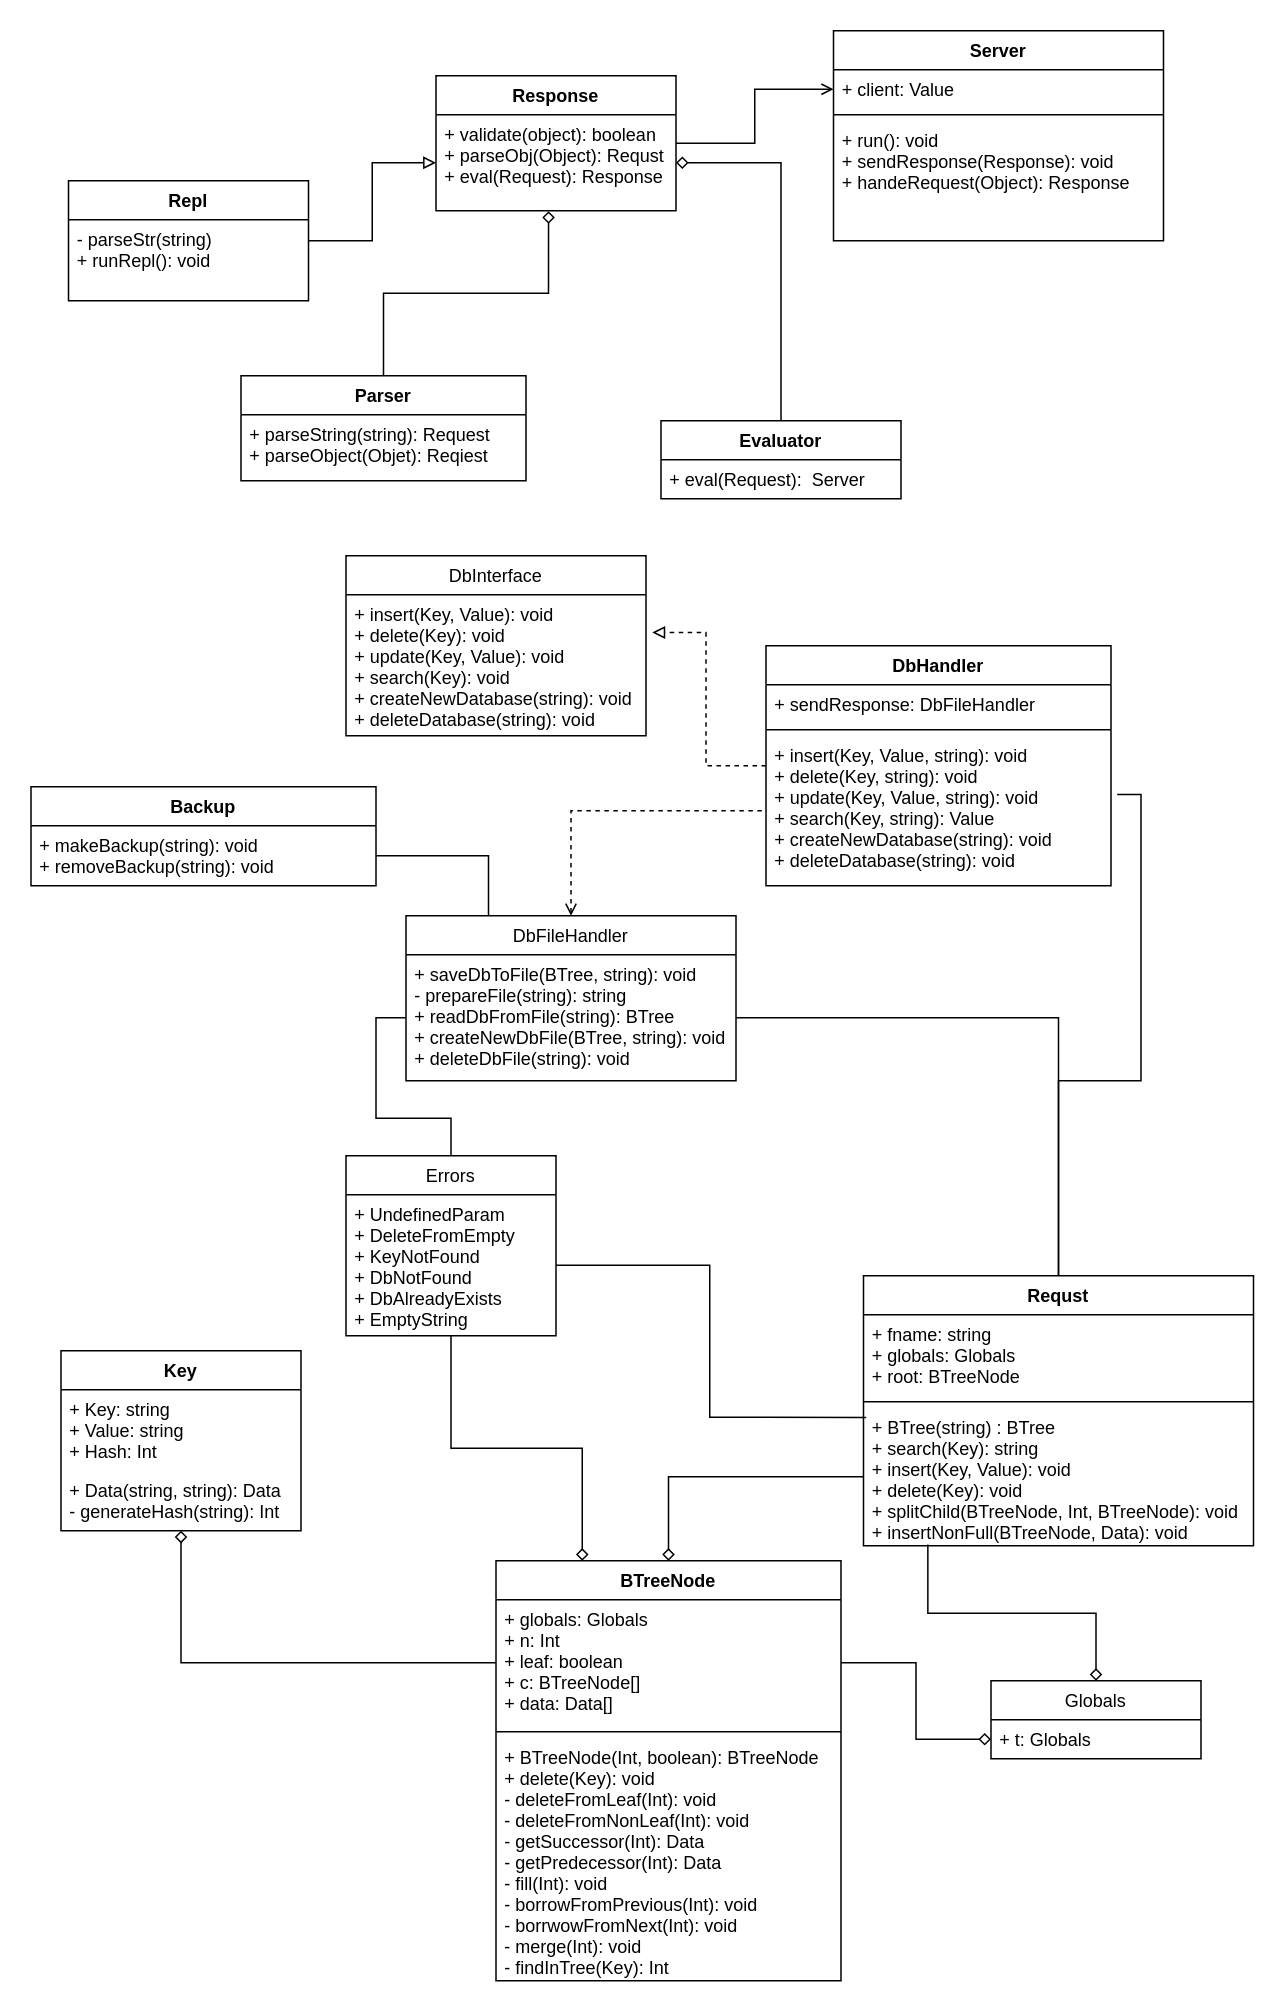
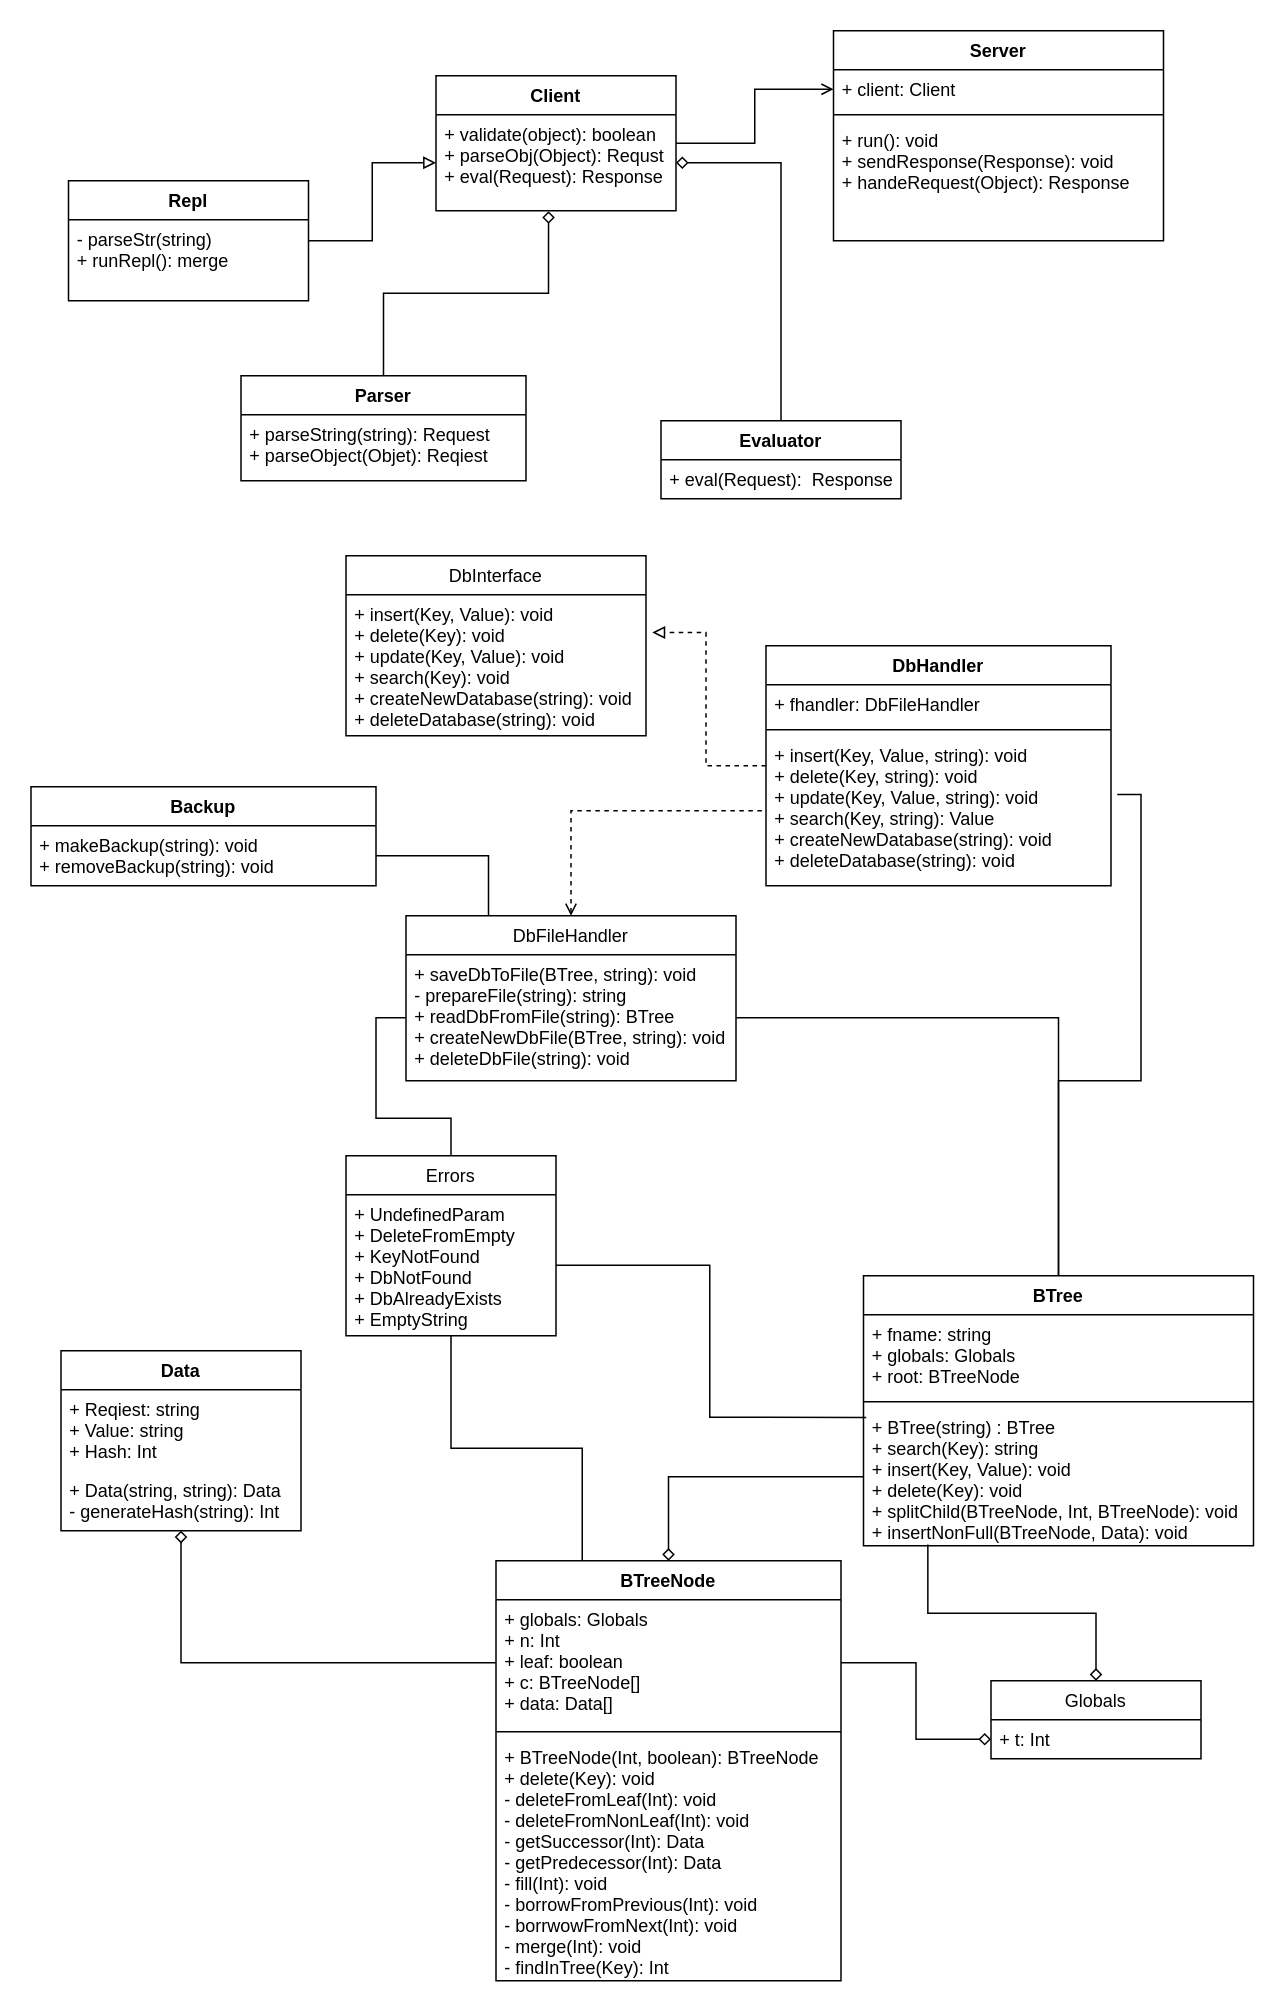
(903, 90) -> (906, 90)
(555, 96) -> (555, 96)
(163, 240) -> (163, 240)
(781, 480) -> (791, 480)
(906, 705) -> (884, 705)
(1058, 1296) -> (1058, 1296)
(180, 1371) -> (180, 1371)
(125, 1410) -> (143, 1410)
(582, 1548) -> (582, 1554)
(1048, 1740) -> (1032, 1740)
